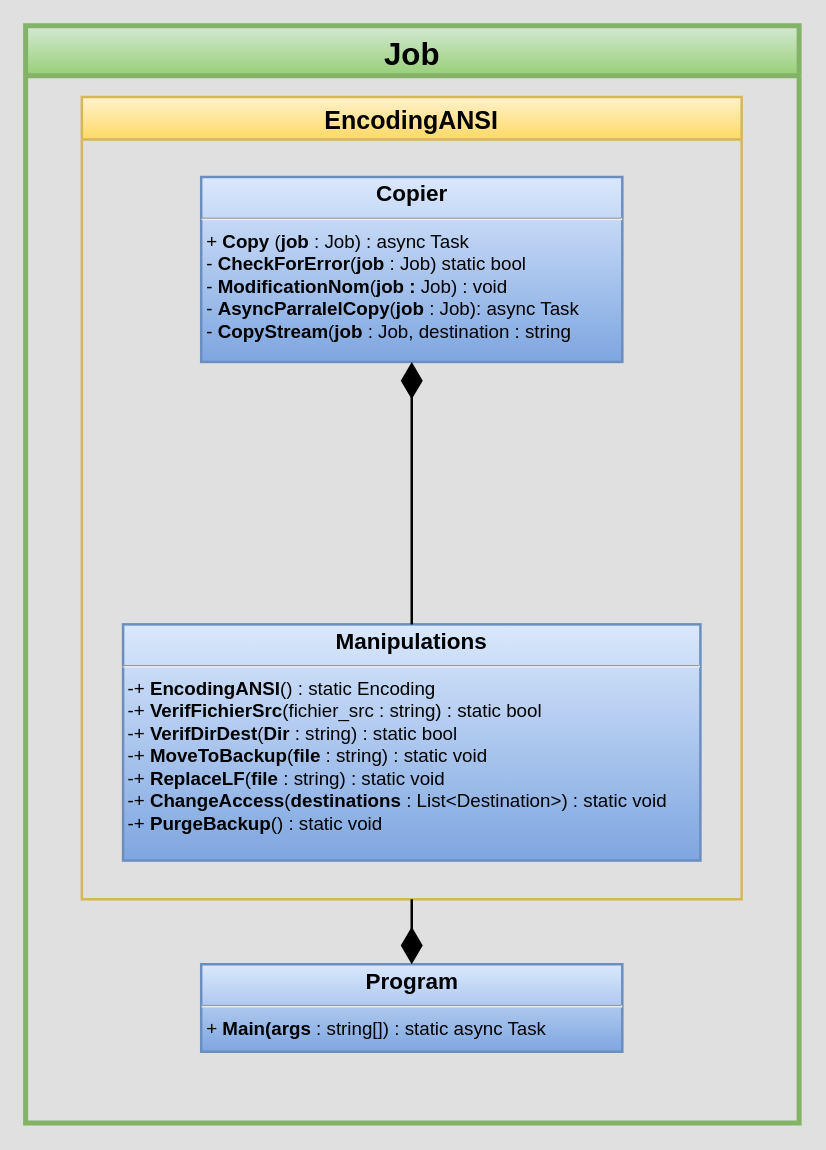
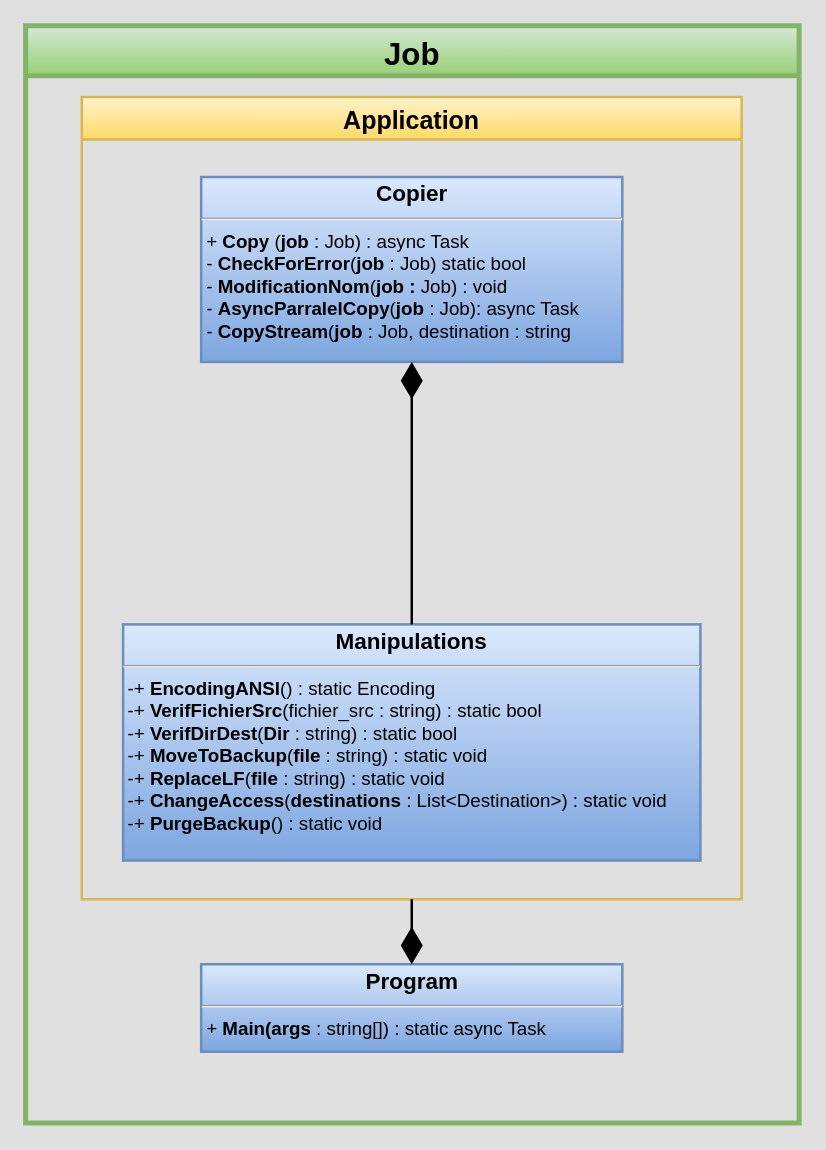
(411, 120) -> (411, 120)
